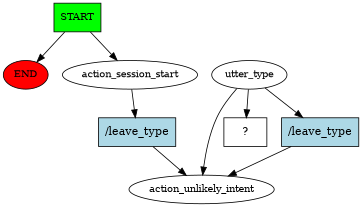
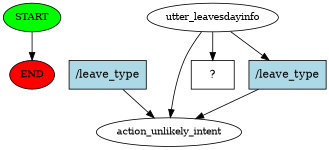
(77, 18) -> (32, 18)
(130, 75) -> none
(249, 75) -> (213, 18)
